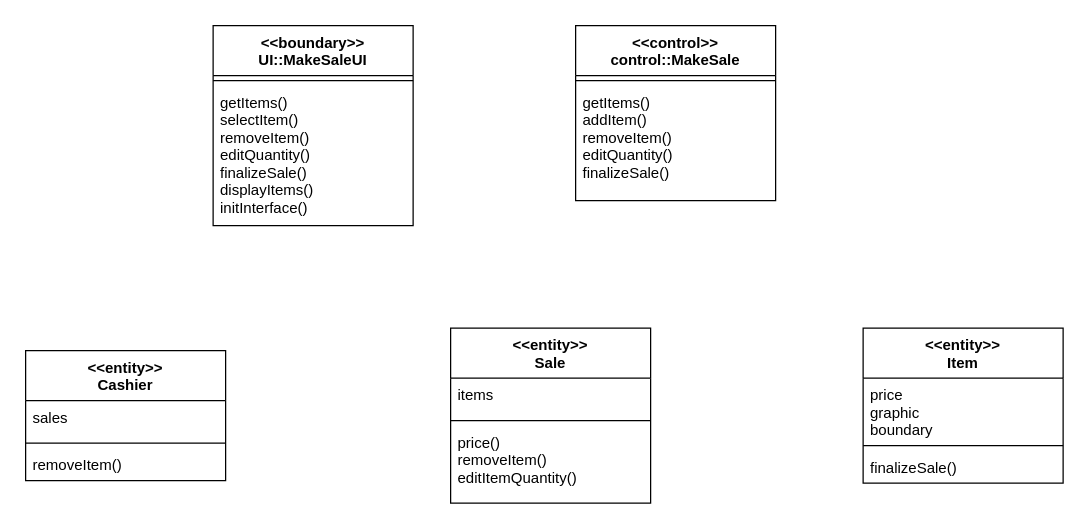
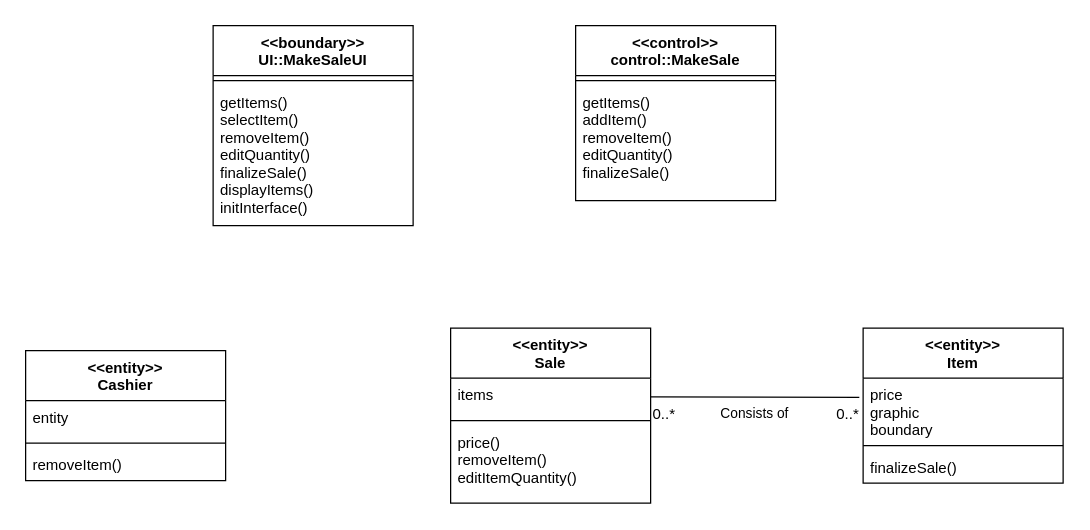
none -> (755, 397)
(52, 418) -> (56, 418)
